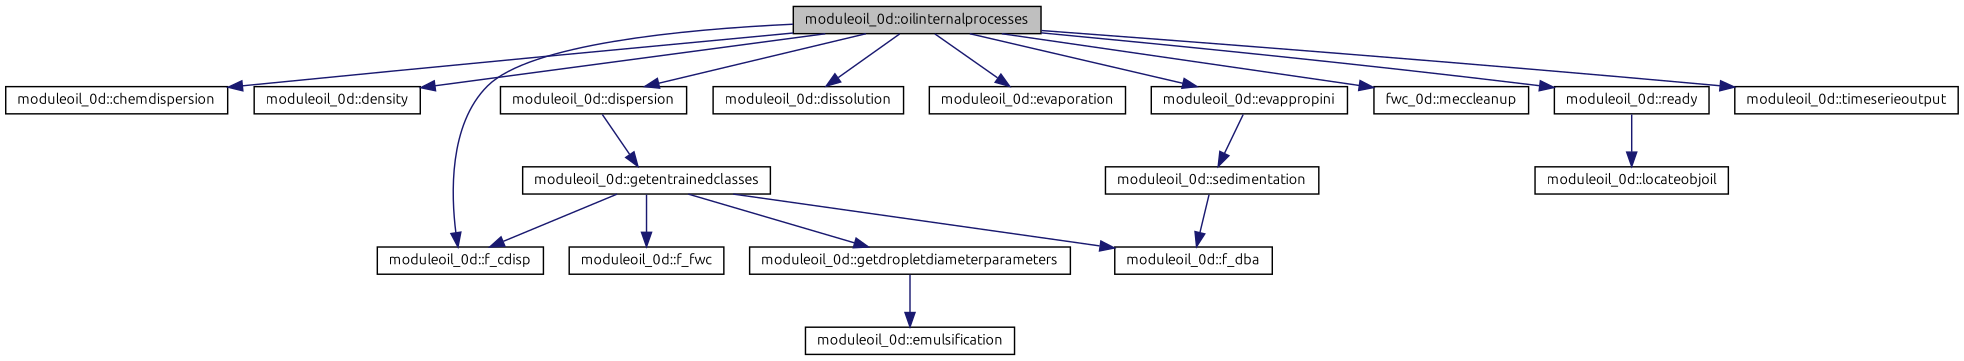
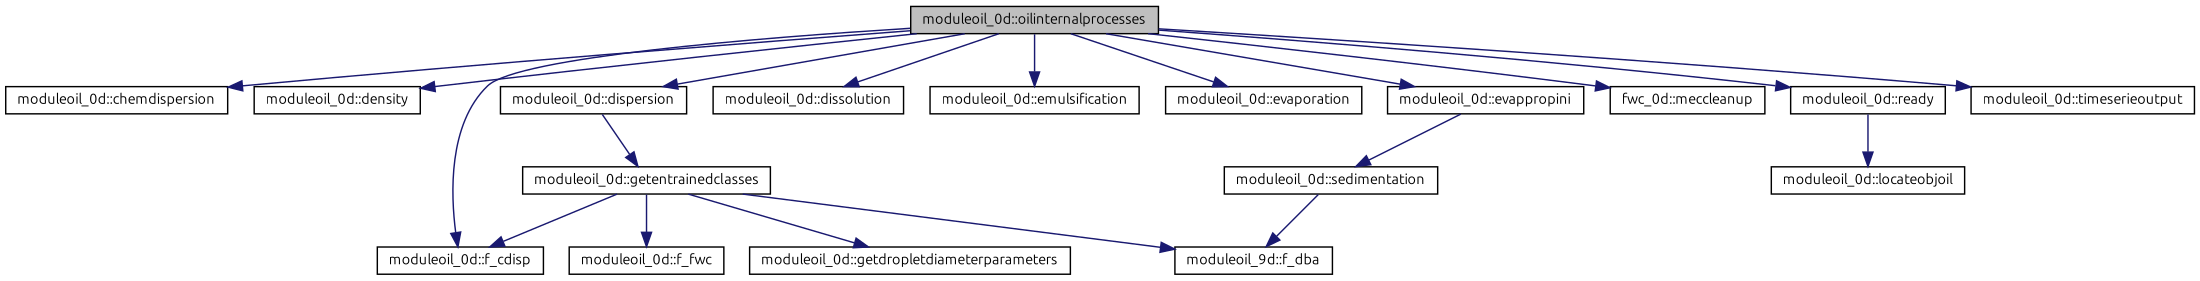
(1194, 261) -> (1254, 261)
(910, 293) -> (1035, 53)
